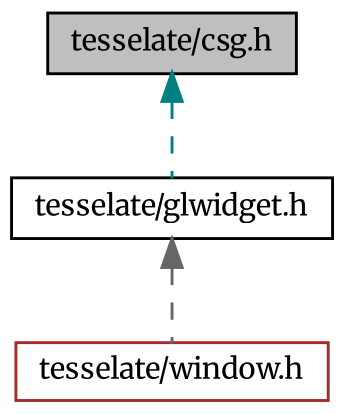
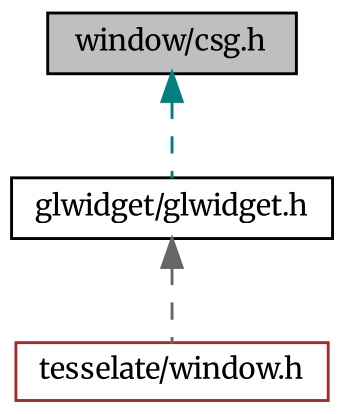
(172, 43) -> (172, 43)
(172, 208) -> (172, 208)
